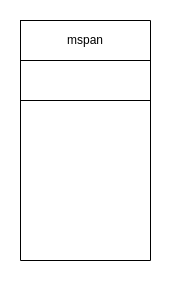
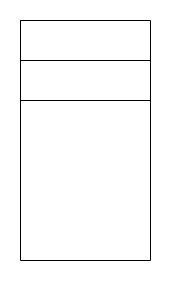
(86, 41) -> none
